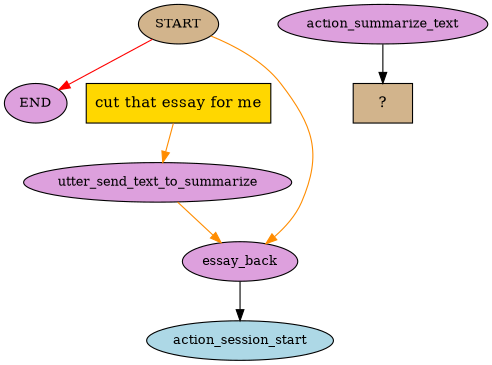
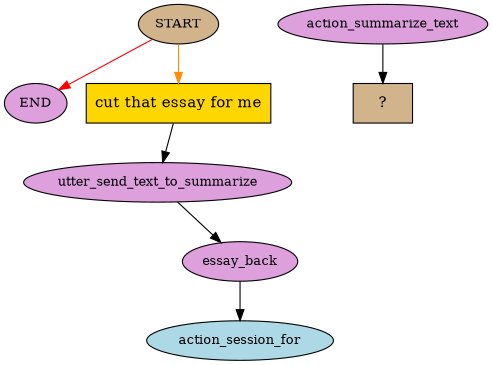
(304, 120) -> (179, 58)
(170, 138) -> (170, 138)
(195, 219) -> (195, 219)
(240, 341) -> (240, 341)
